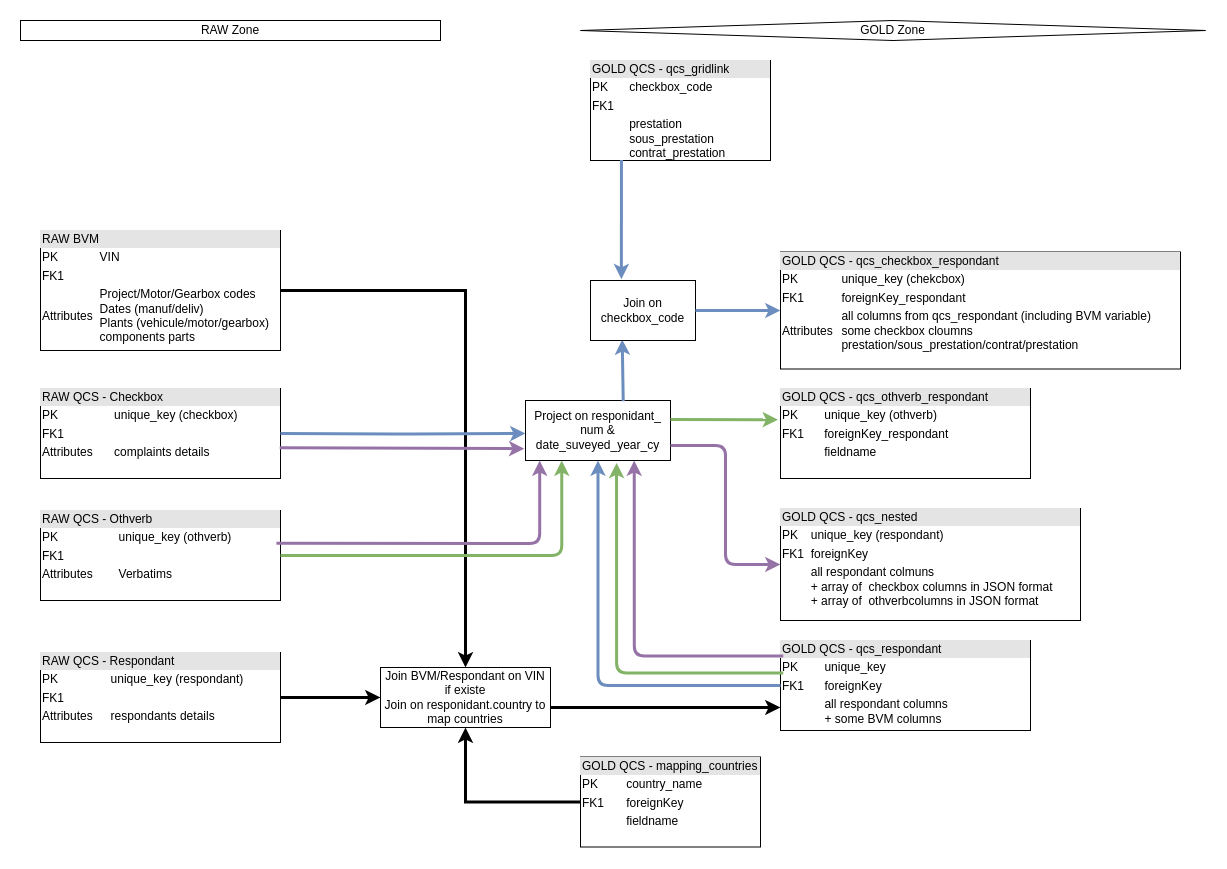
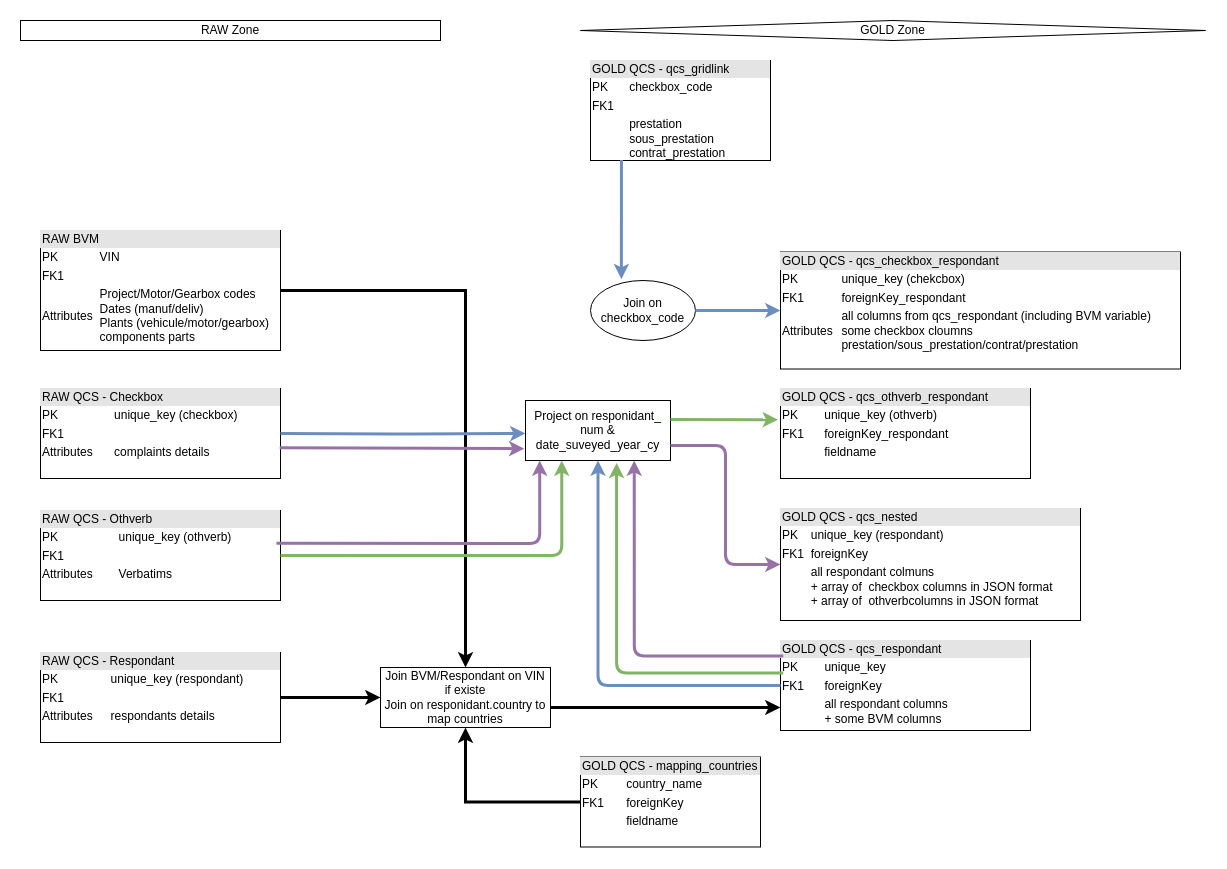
(643, 311) -> (643, 311)
(623, 375) -> none
